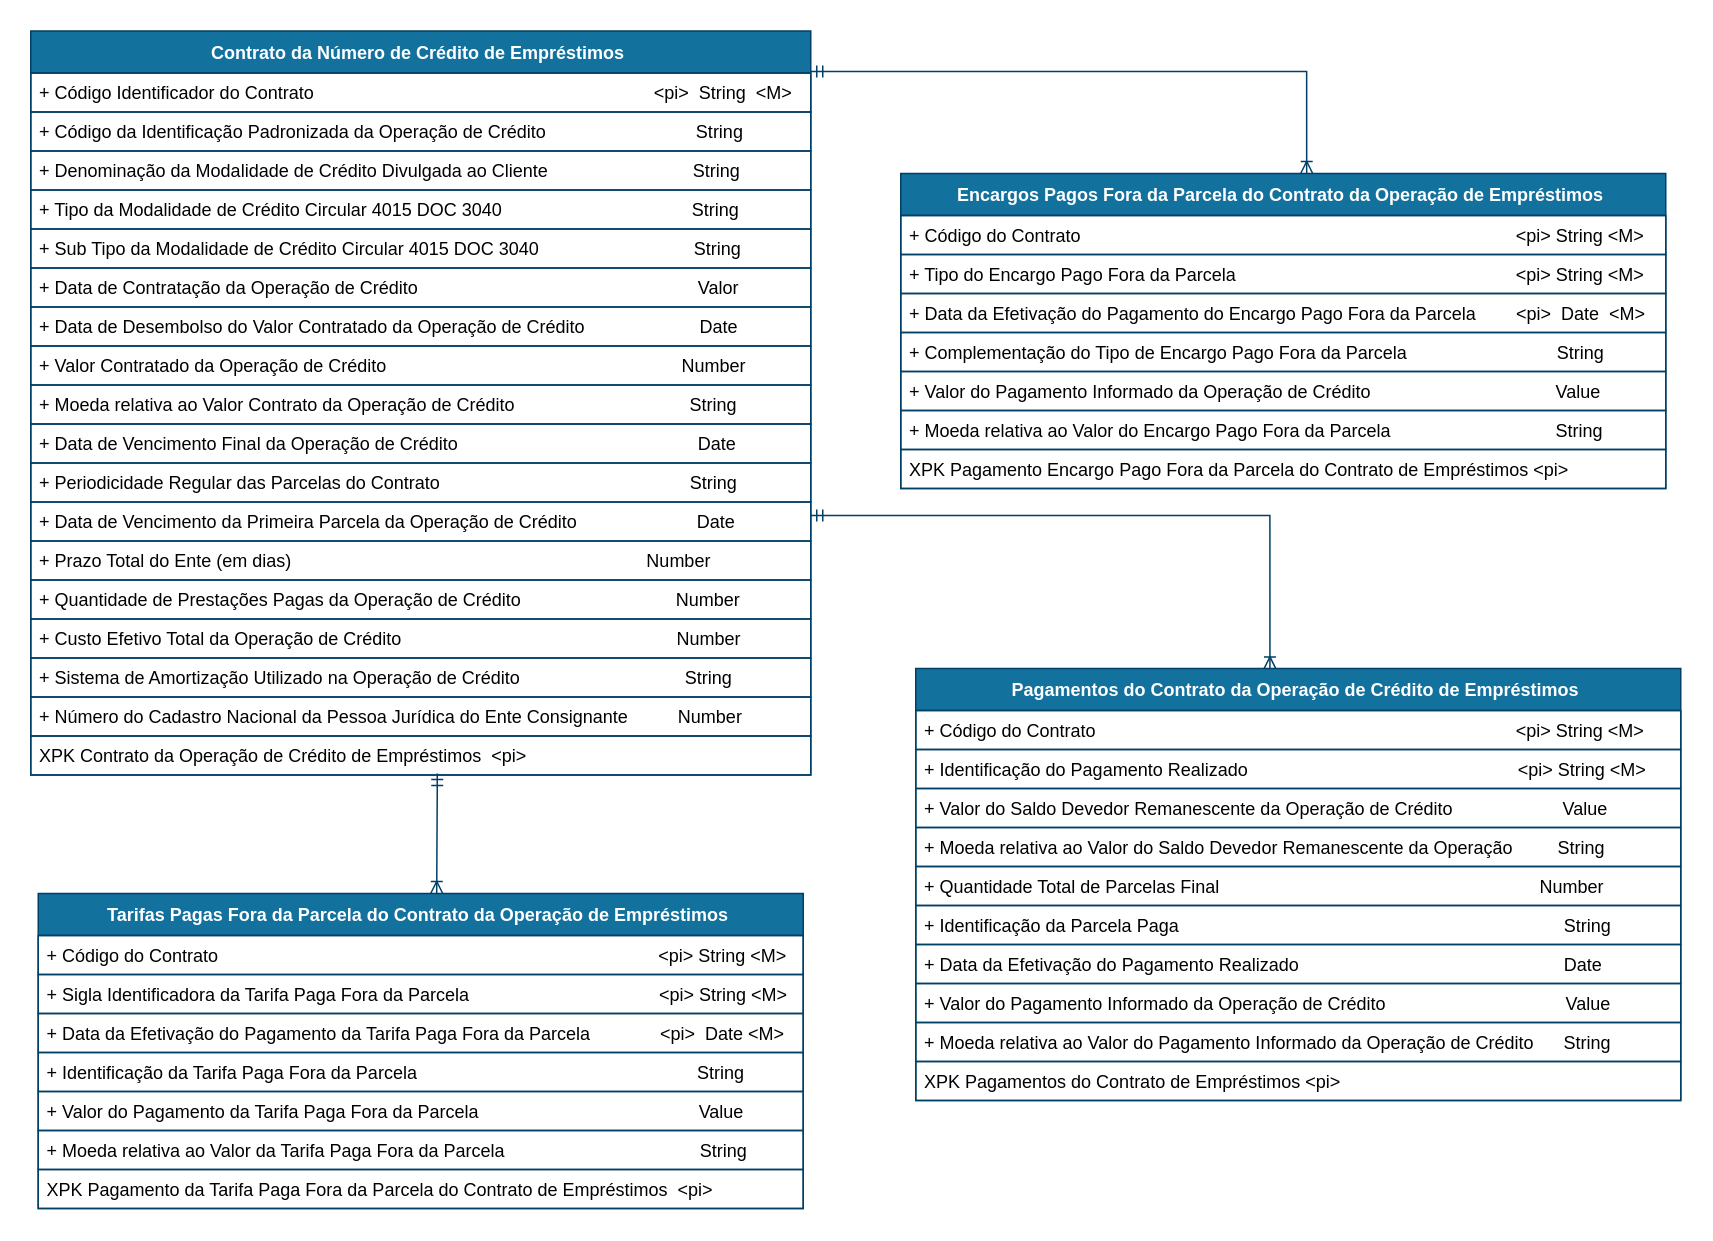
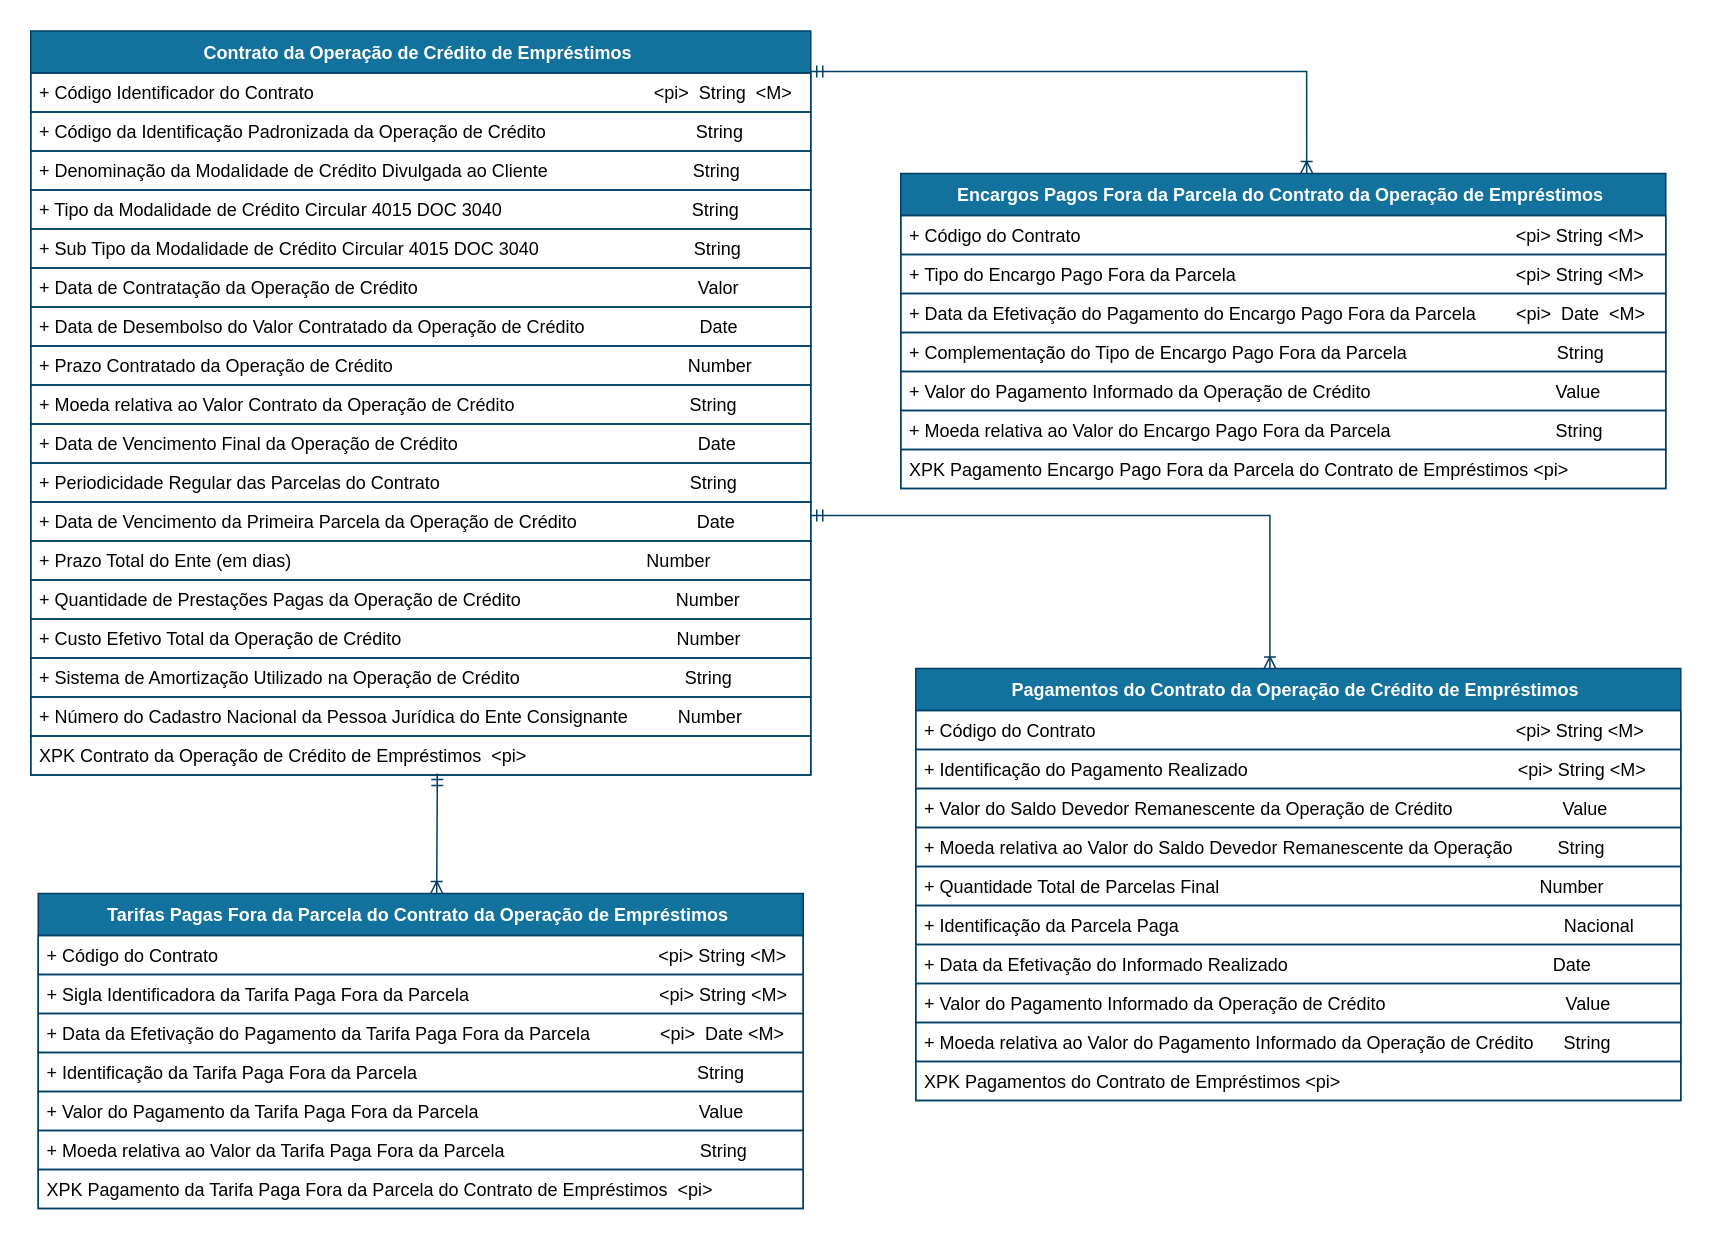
(420, 53) -> (420, 53)
(487, 366) -> (489, 366)
(1391, 926) -> (1399, 926)
(1346, 965) -> (1346, 965)
